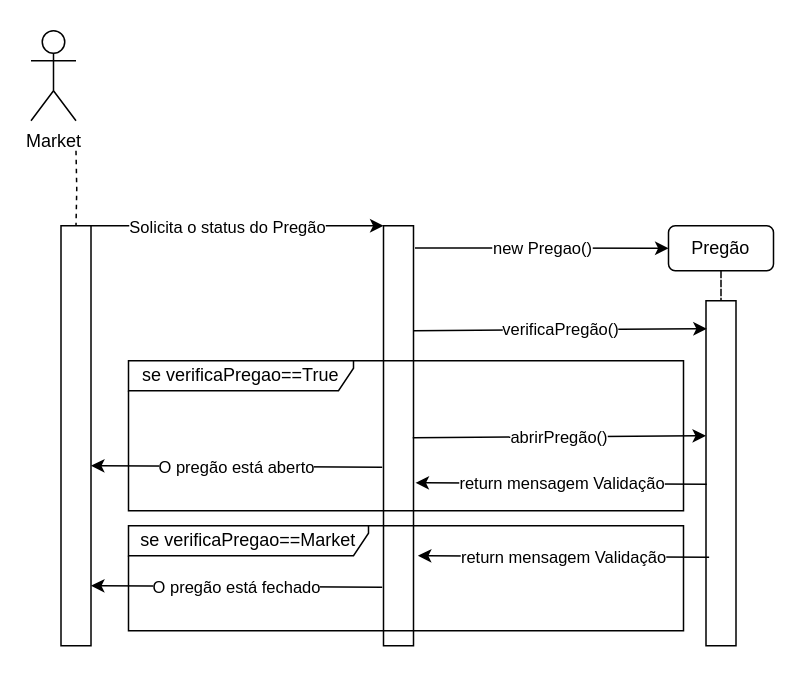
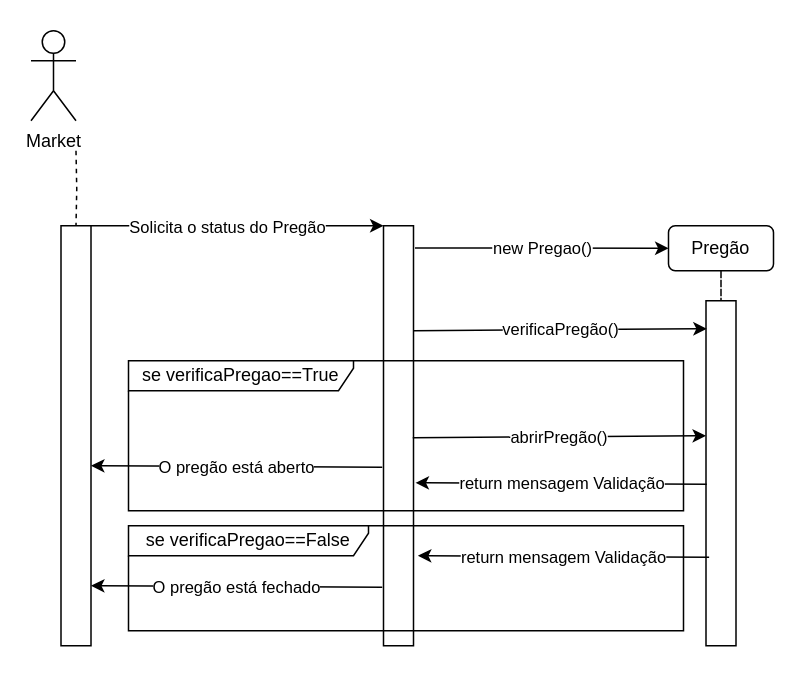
(248, 541) -> (248, 541)
